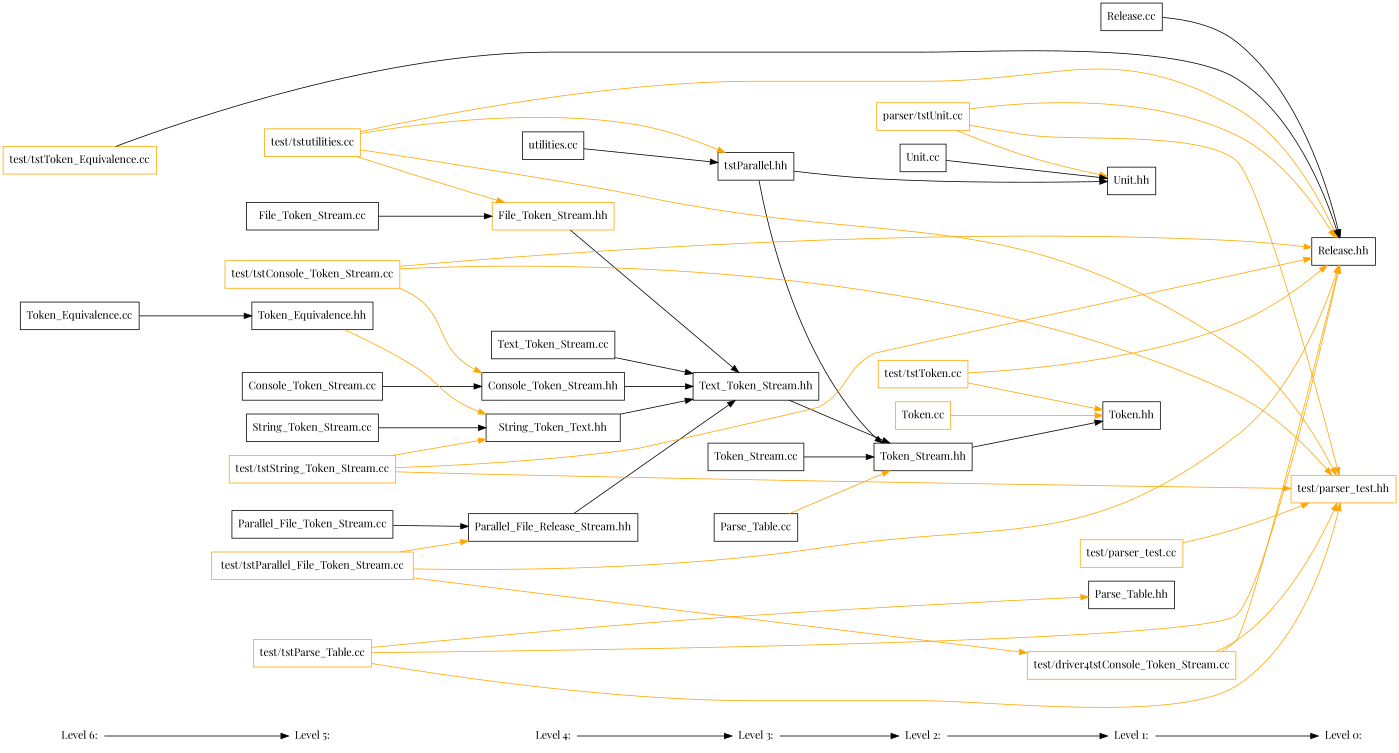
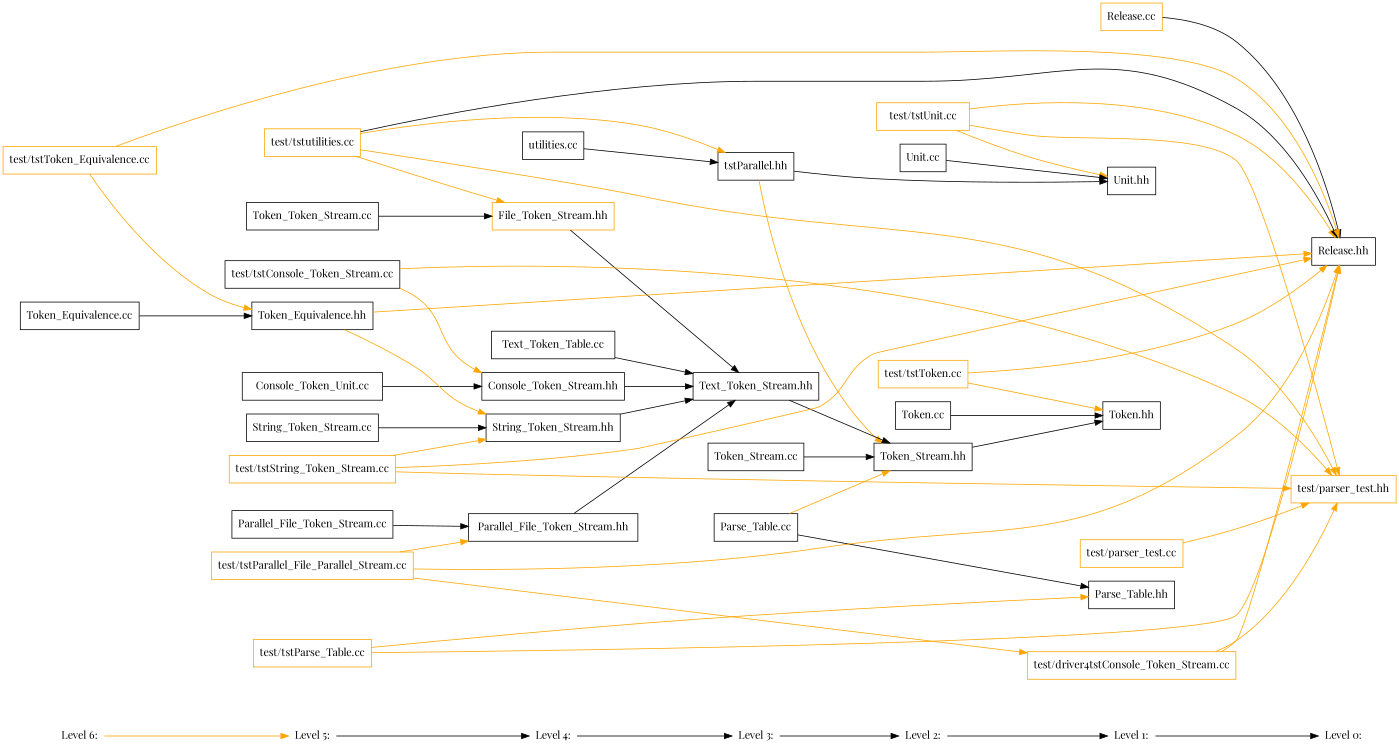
(1132, 17) -> (1132, 17)
(764, 52) -> (764, 52)
(880, 81) -> (880, 81)
(923, 117) -> (923, 117)
(312, 216) -> (312, 216)
(852, 239) -> (862, 282)
none -> (156, 253)
(312, 274) -> (312, 274)
(800, 318) -> (800, 318)
(553, 345) -> (553, 345)
(312, 386) -> (312, 386)
(923, 416) -> (923, 416)
(1023, 416) -> (1023, 416)
(553, 428) -> (553, 428)
(553, 527) -> (553, 527)
none -> (939, 560)
(312, 566) -> (312, 566)
(908, 701) -> none
(193, 736) -> (193, 736)
none -> (429, 736)
